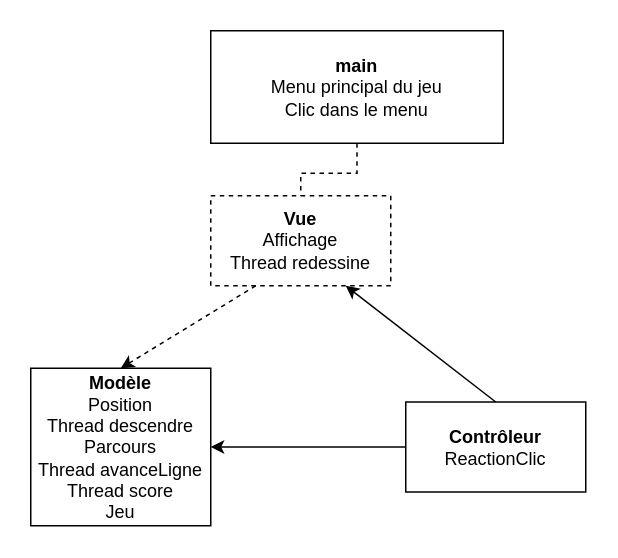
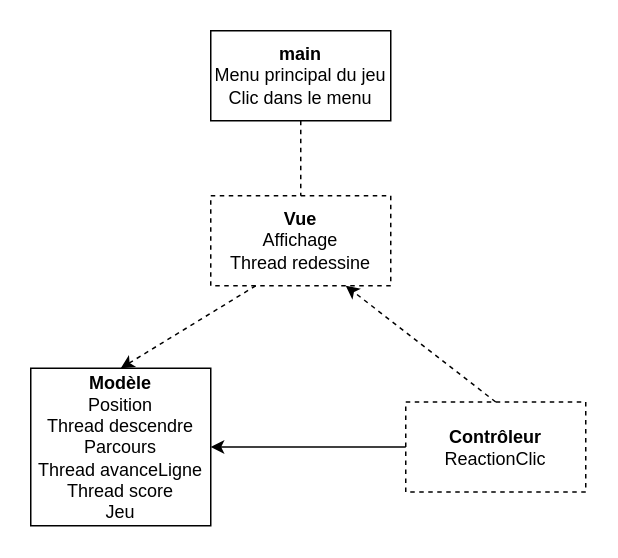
(357, 87) -> (301, 76)
(425, 347) -> (425, 347)
(496, 447) -> (496, 447)
